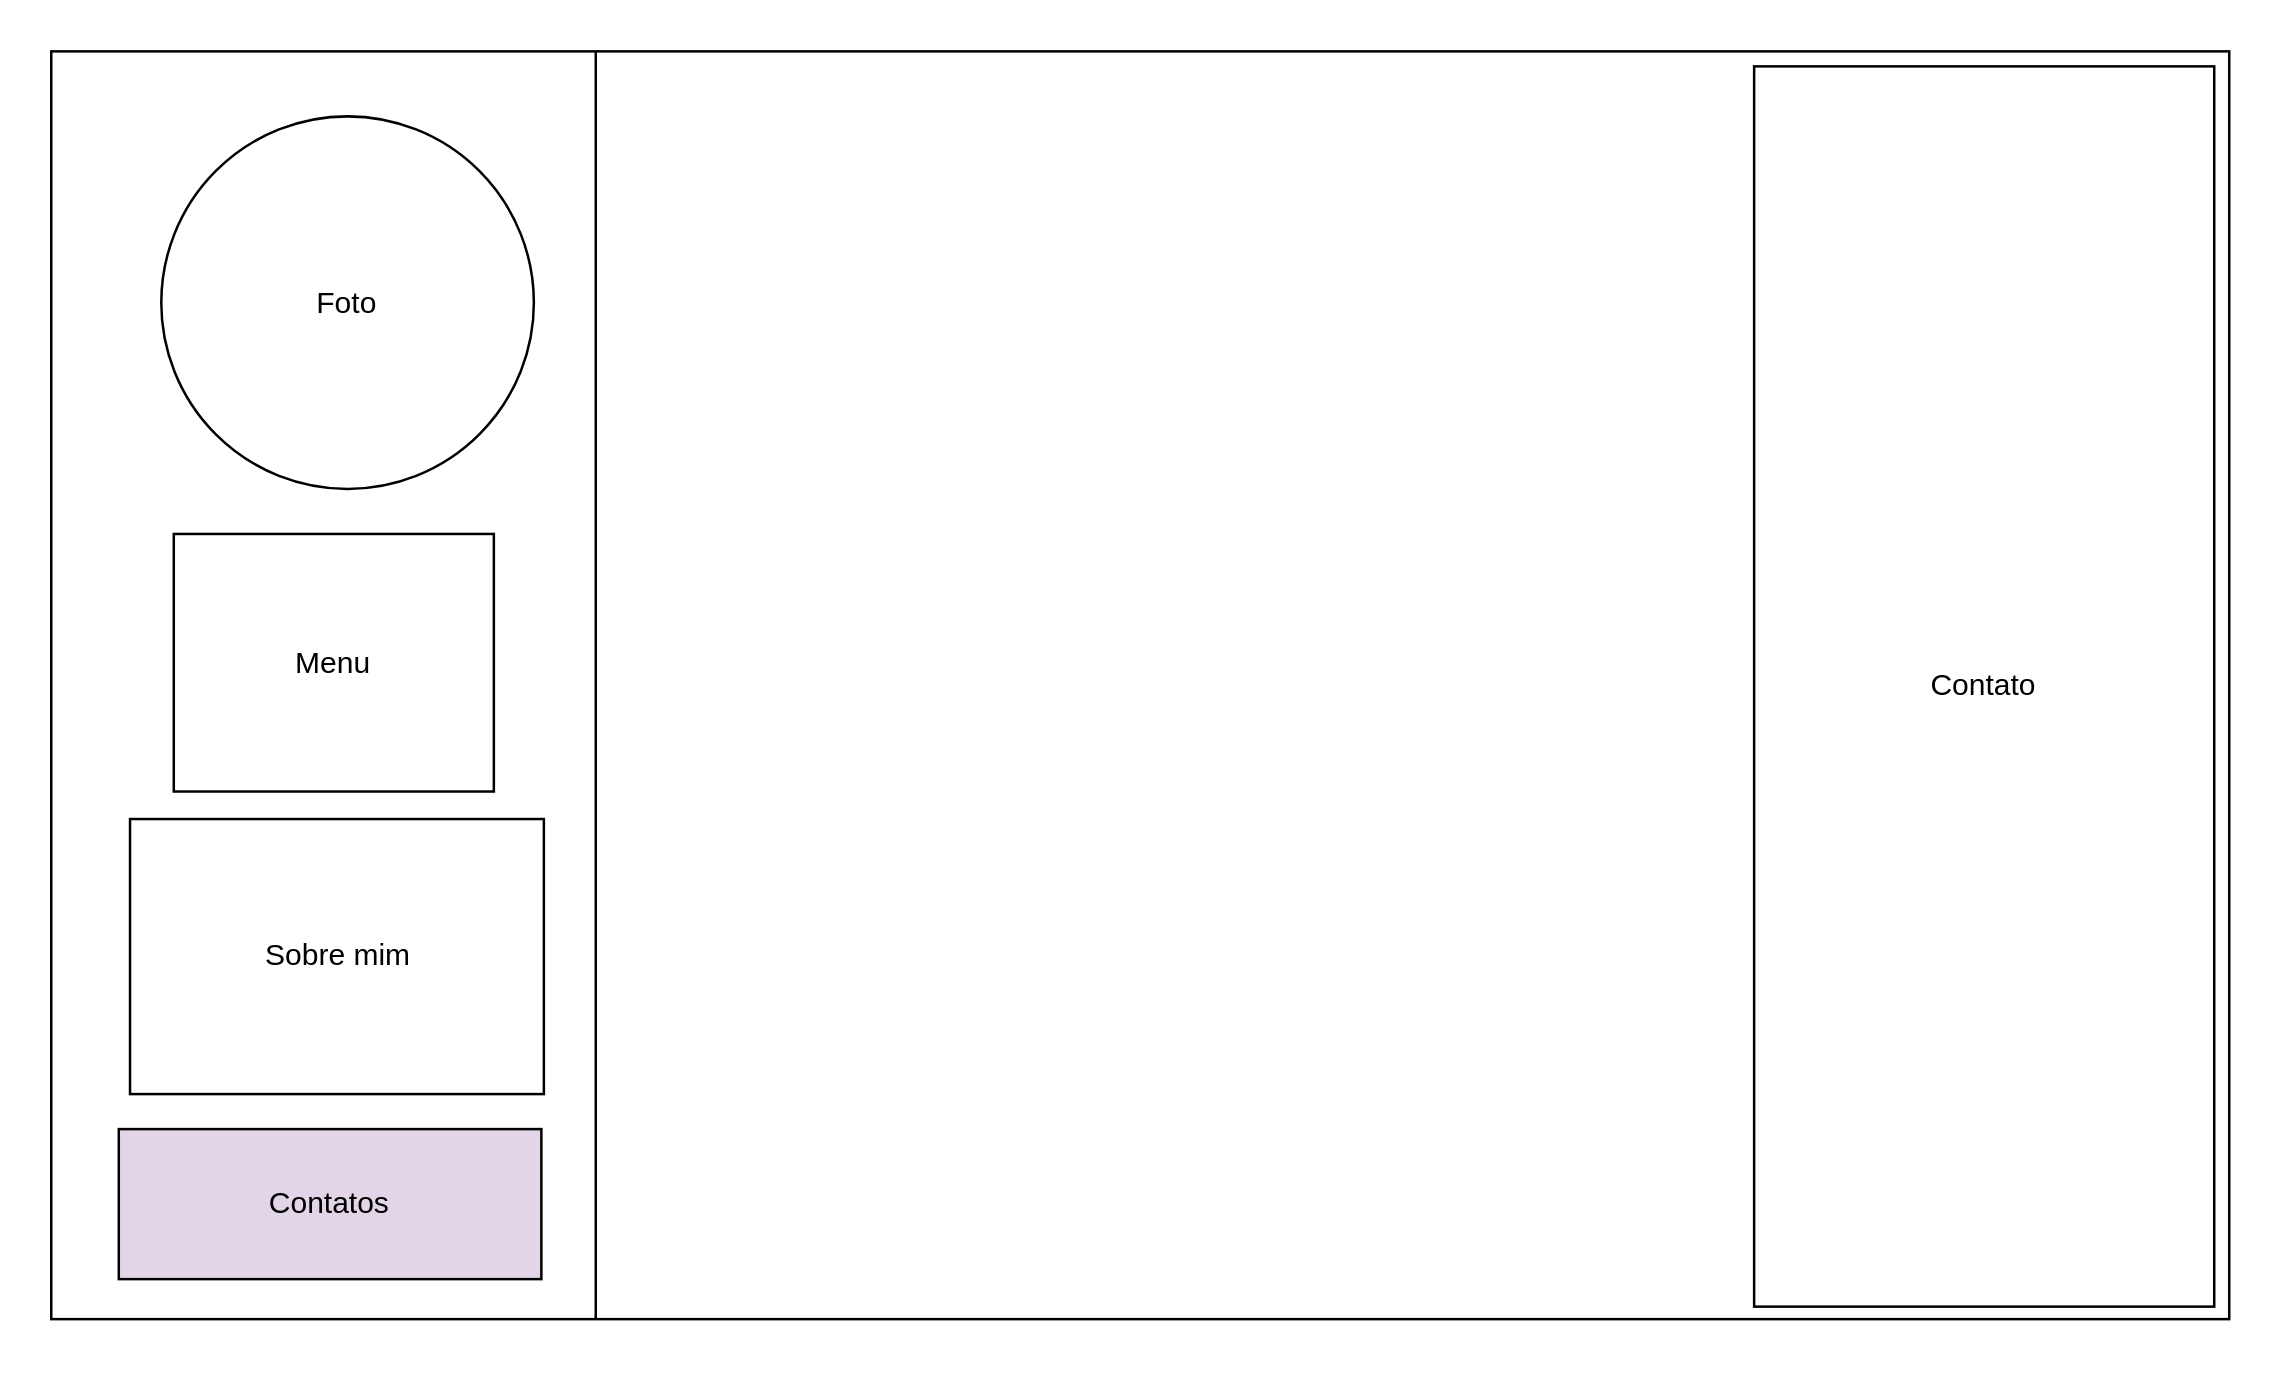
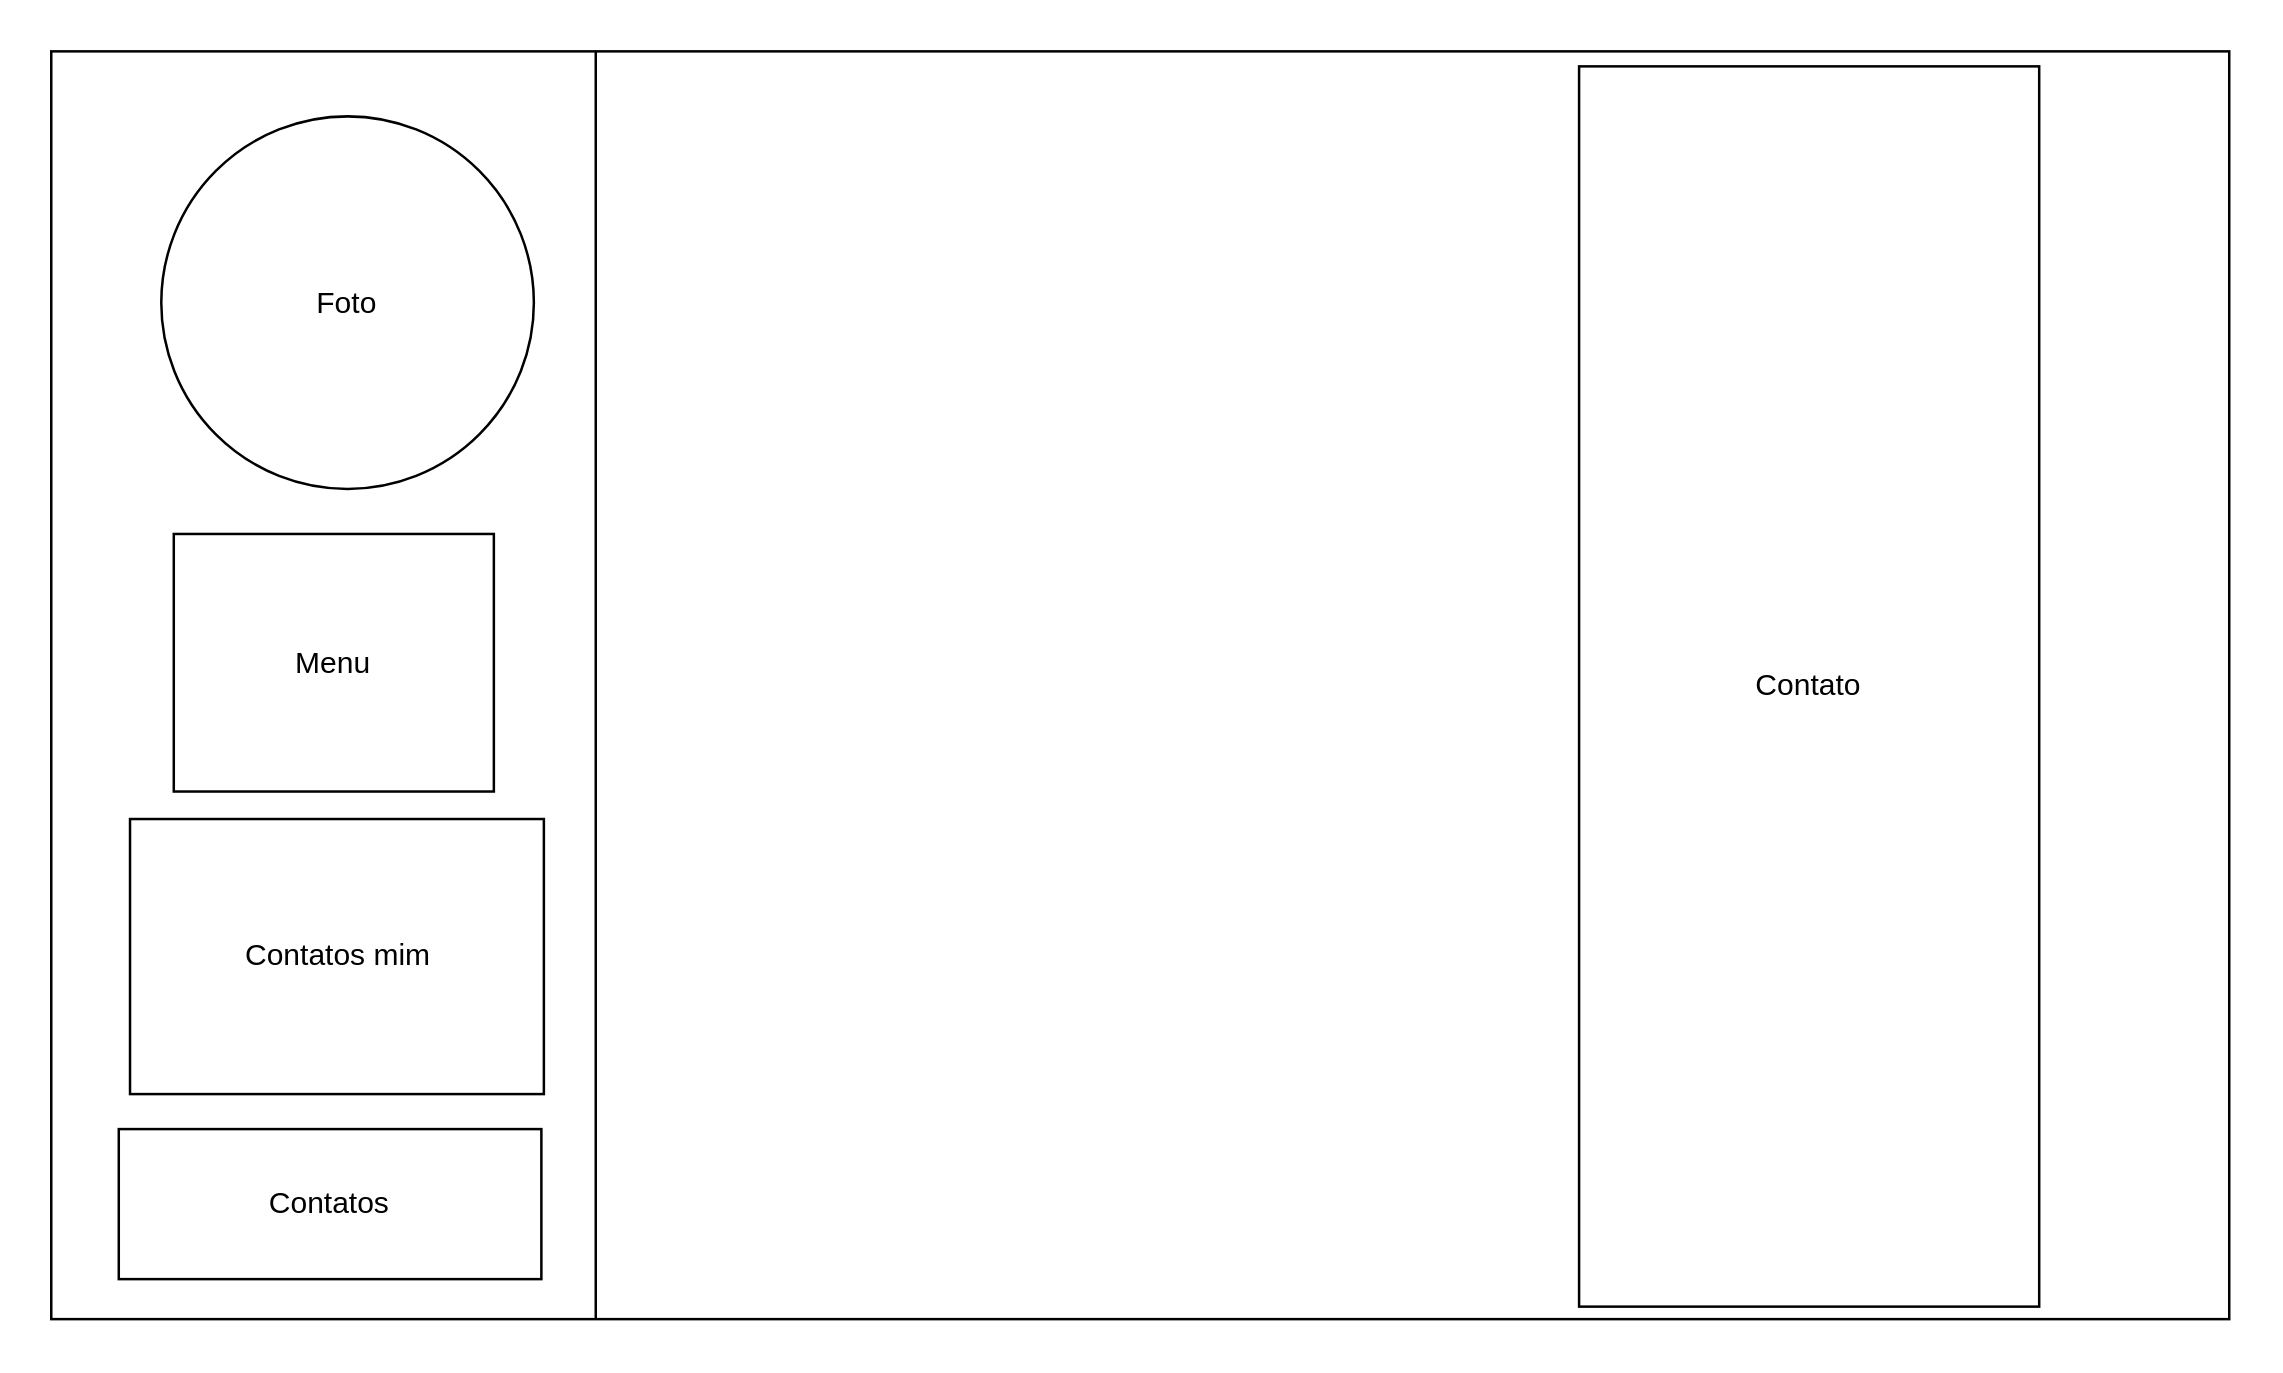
(1984, 686) -> (1809, 686)
(339, 956) -> (339, 956)
(330, 1204) -> (330, 1204)
